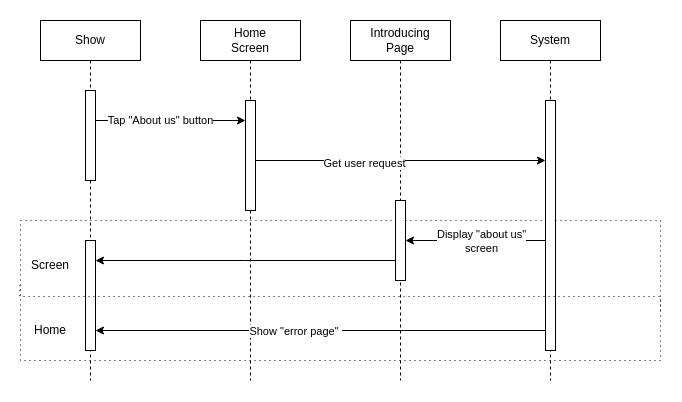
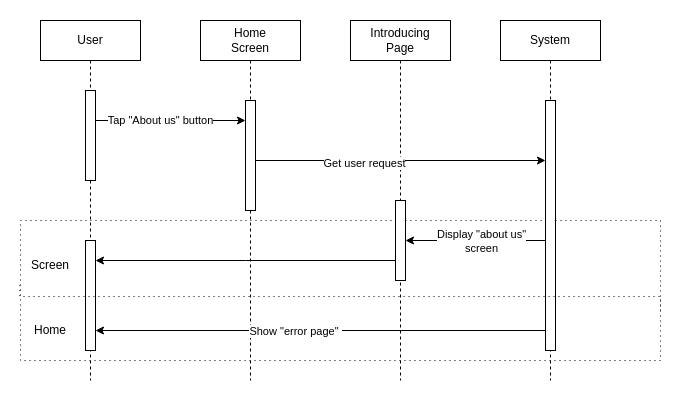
(91, 41) -> (91, 41)
